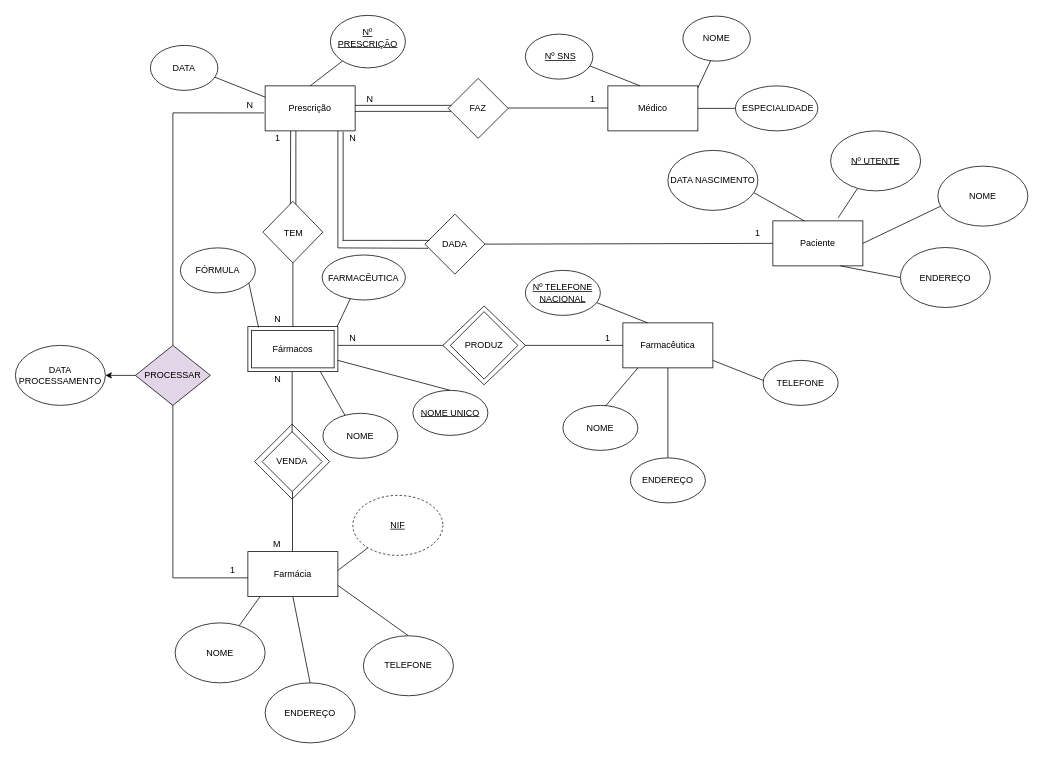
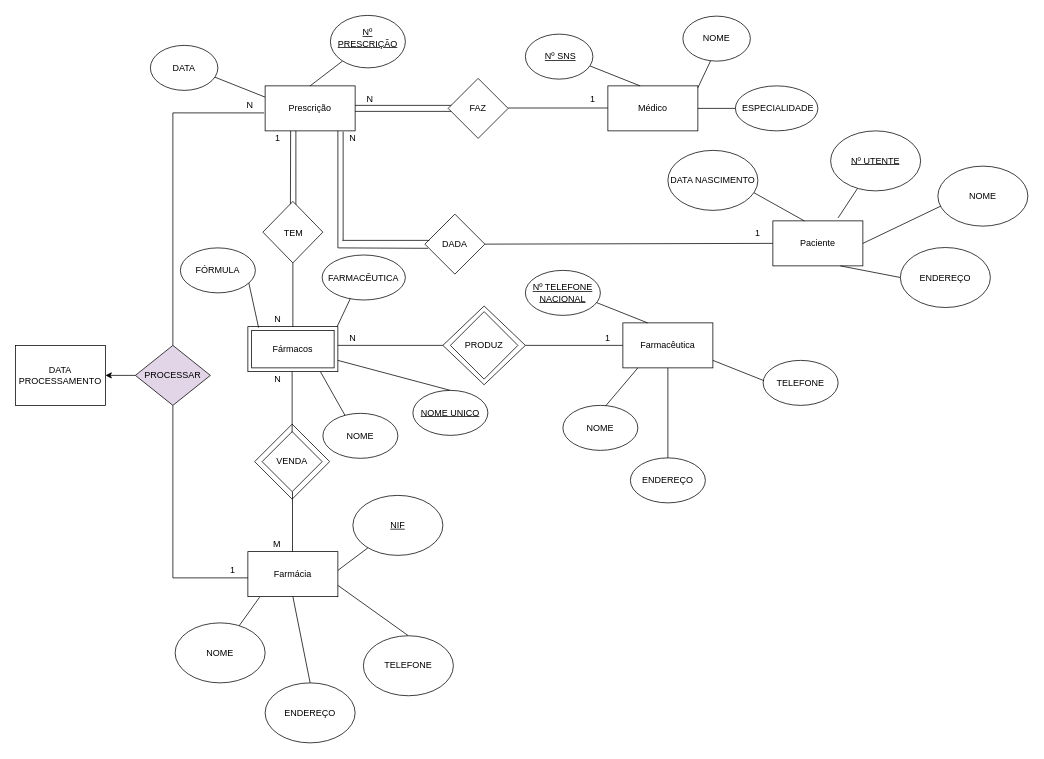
(60, 375) -> (60, 375)
(398, 525) -> (398, 525)
